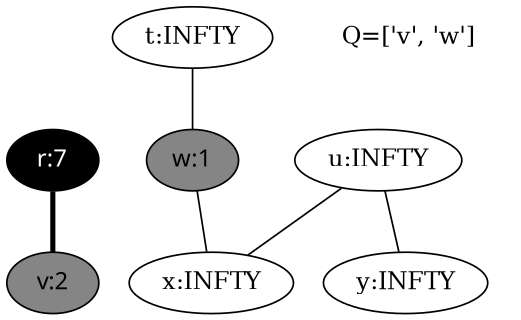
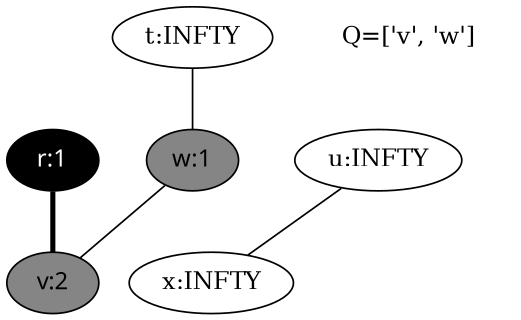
(53, 160) -> (53, 160)
(202, 221) -> (122, 222)
(406, 283) -> none
